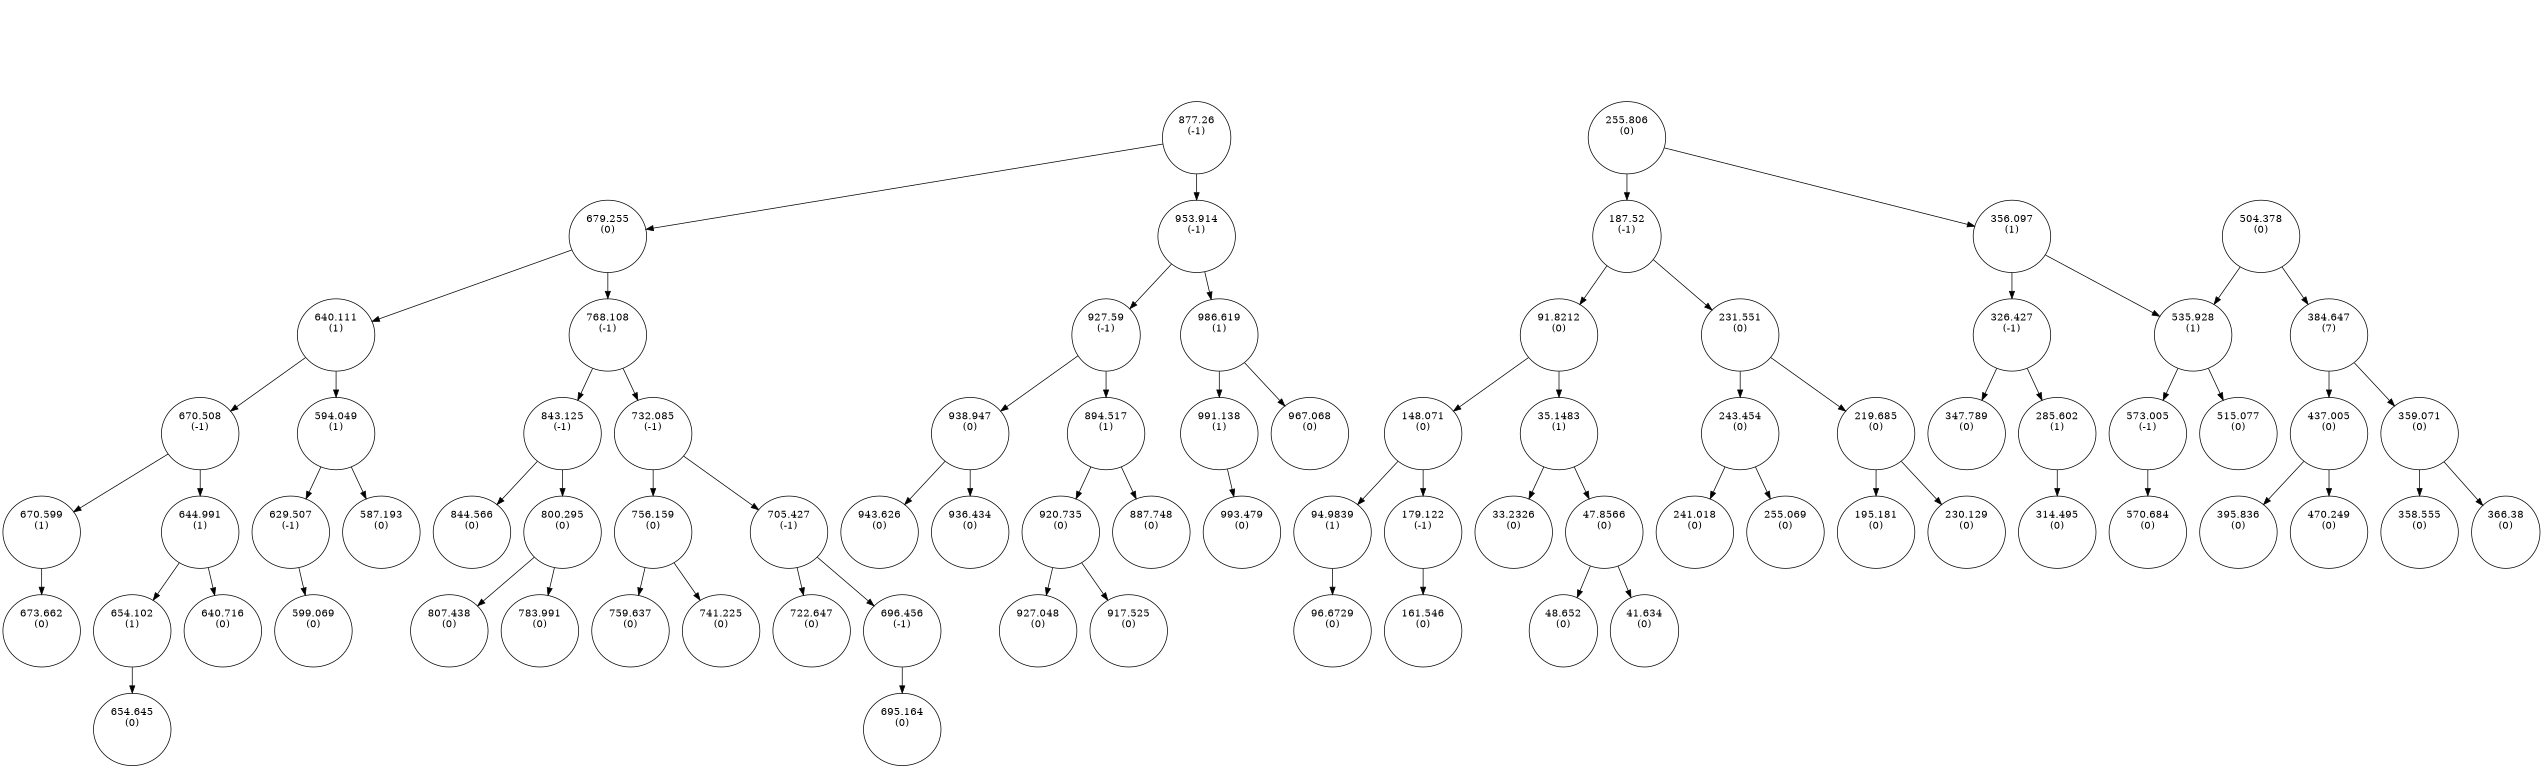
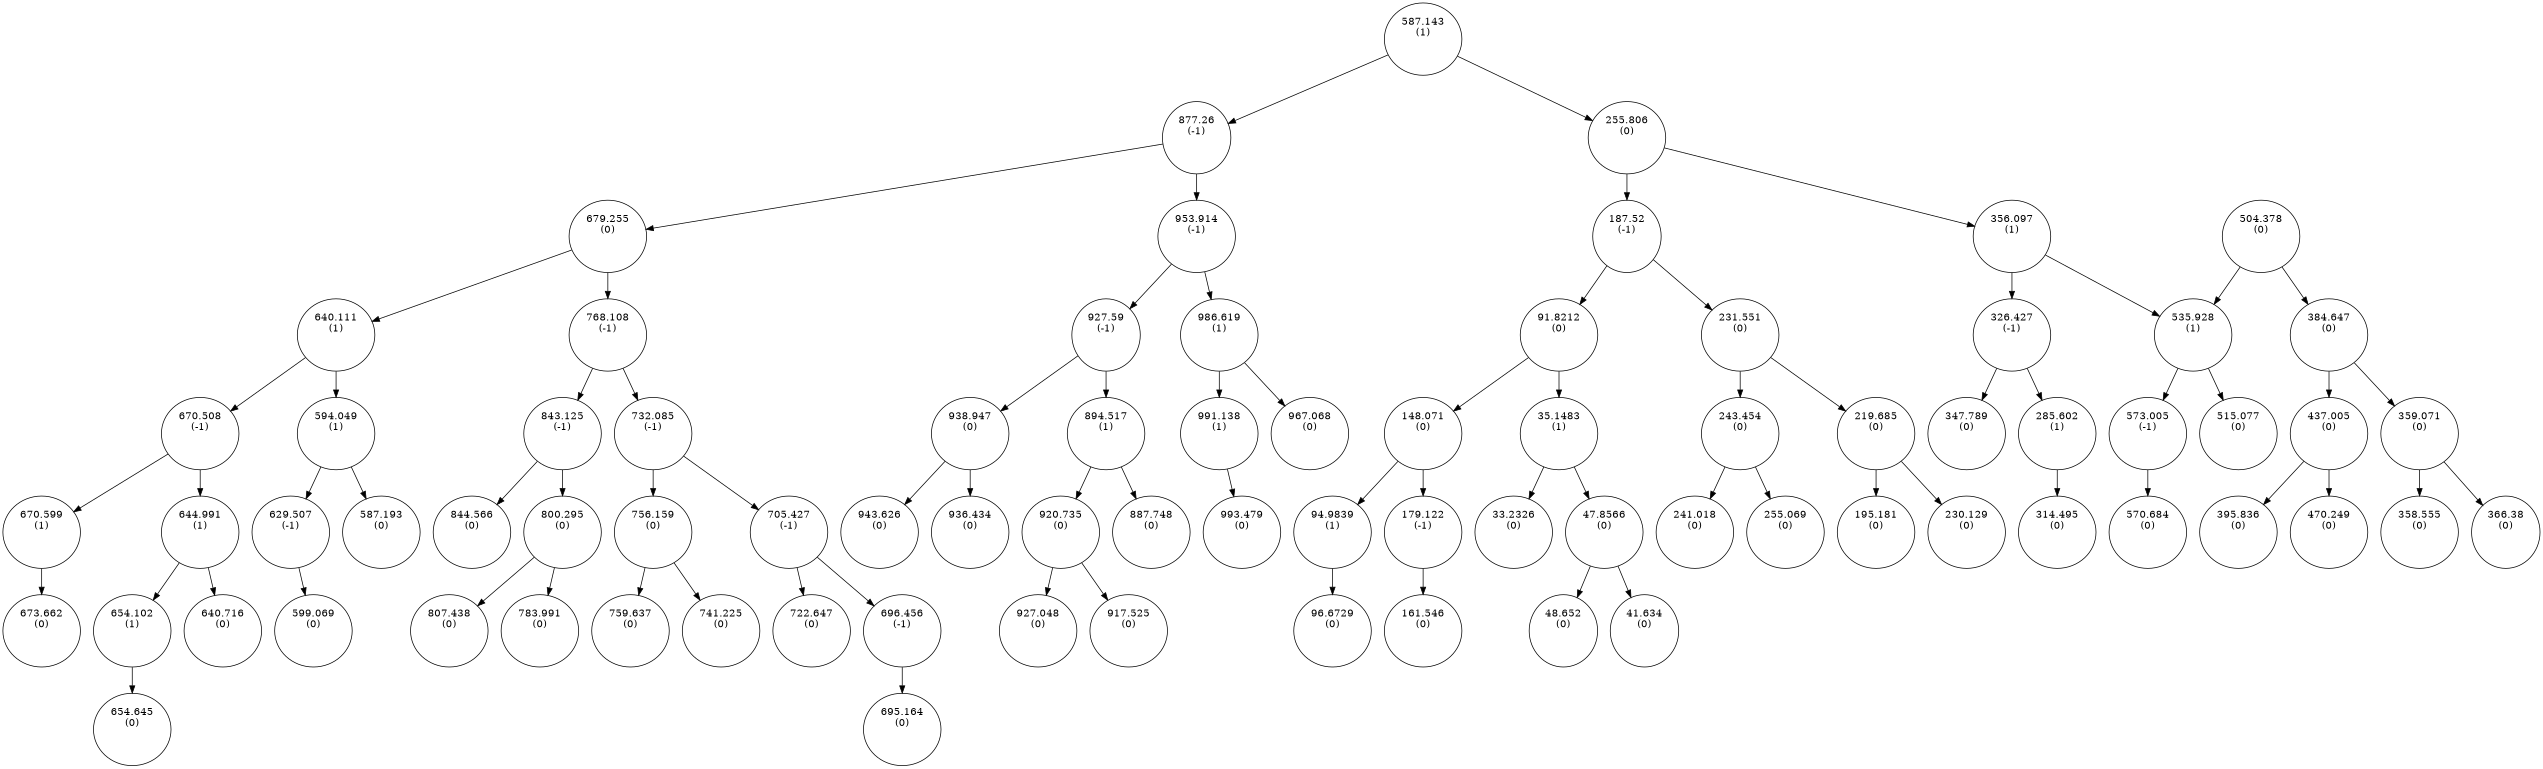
none -> (1423, 39)
(2329, 335) -> (2329, 335)
